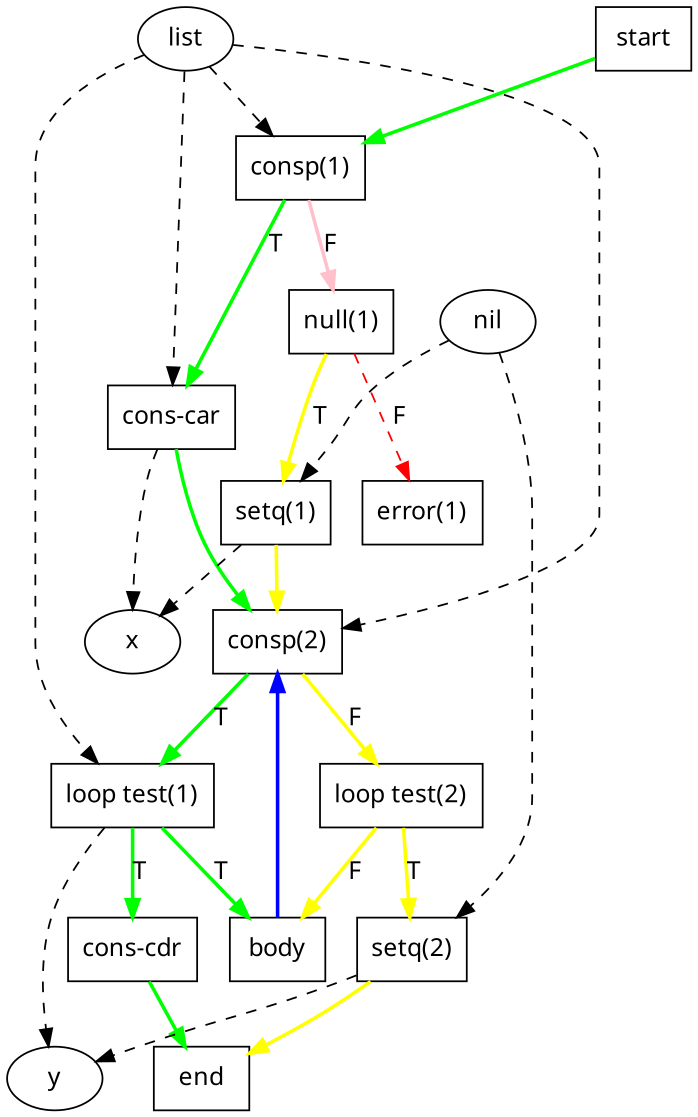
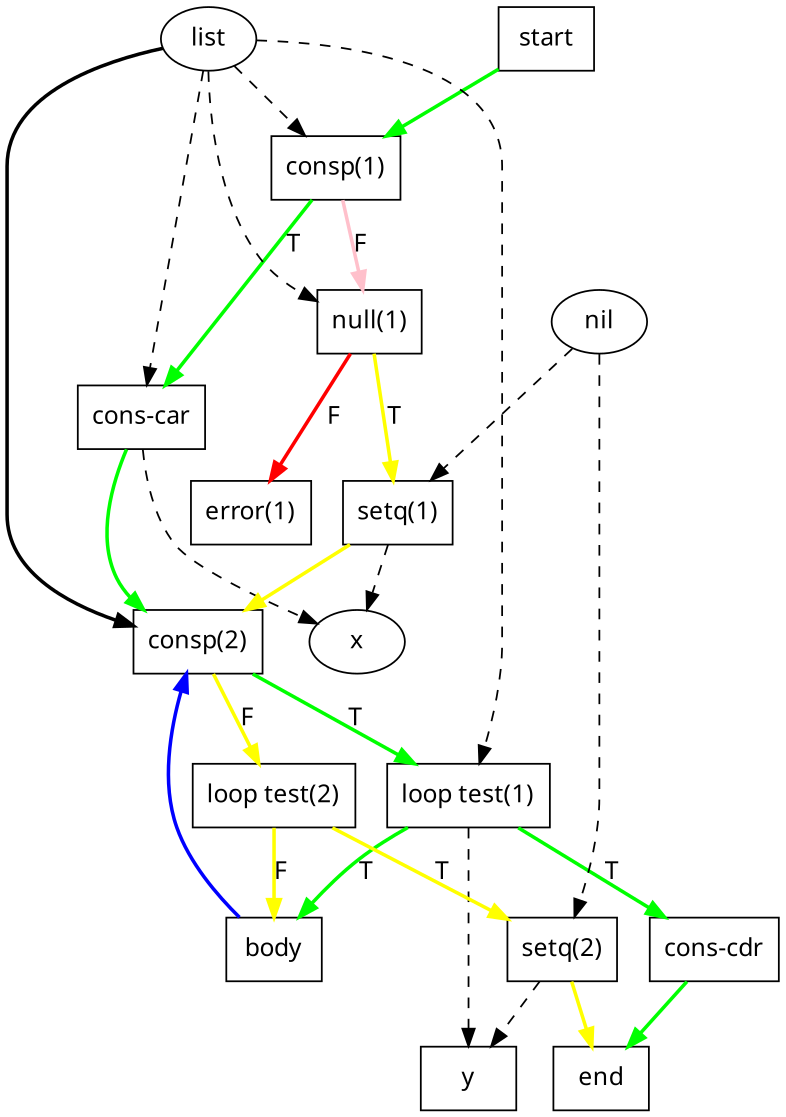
none -> (228, 195)
(599, 276) -> (7, 316)
(378, 409) -> (315, 409)
(55, 1079) -> (469, 1079)
